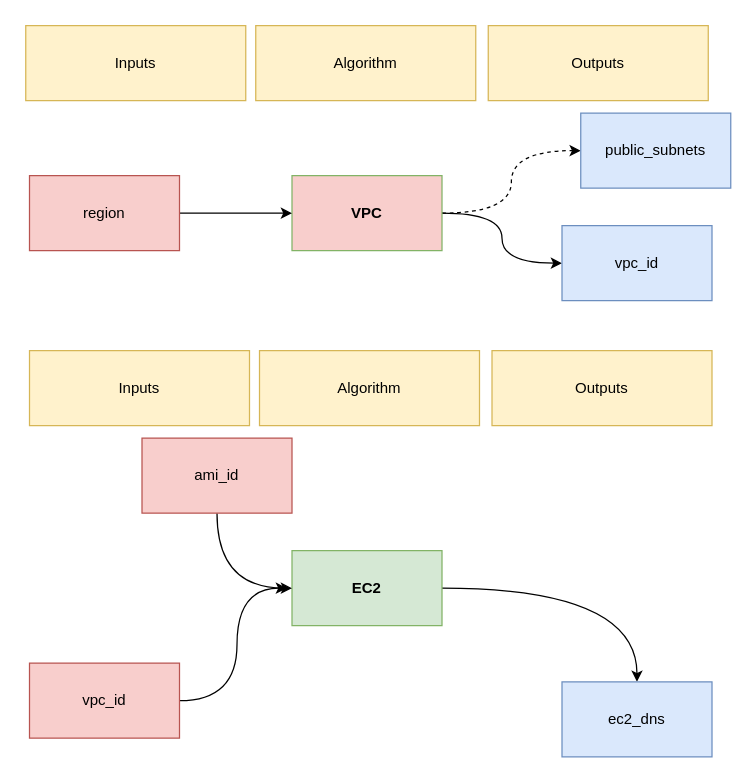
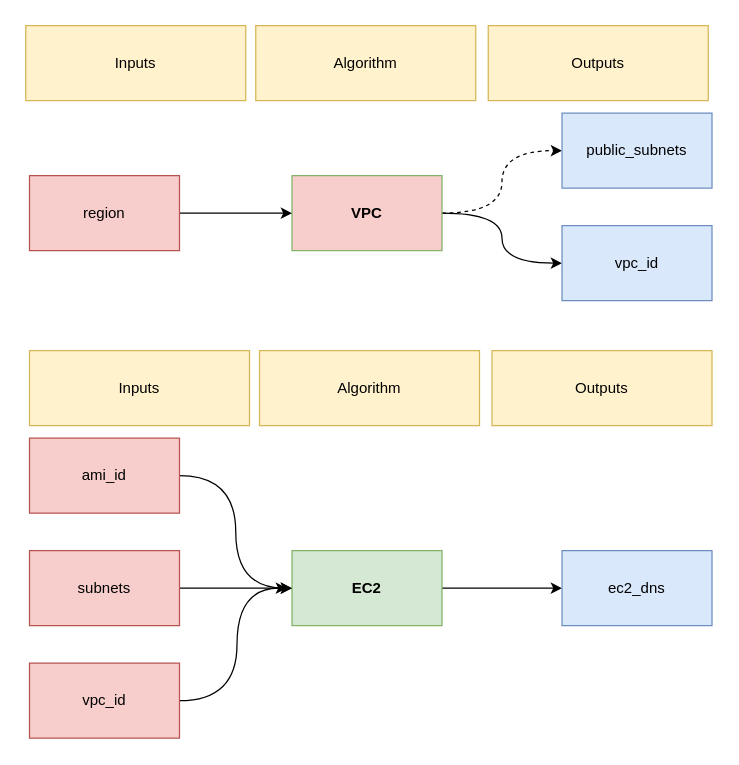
(656, 151) -> (637, 151)
(217, 476) -> (104, 476)
none -> (104, 588)
none -> (221, 588)
(637, 719) -> (637, 588)
